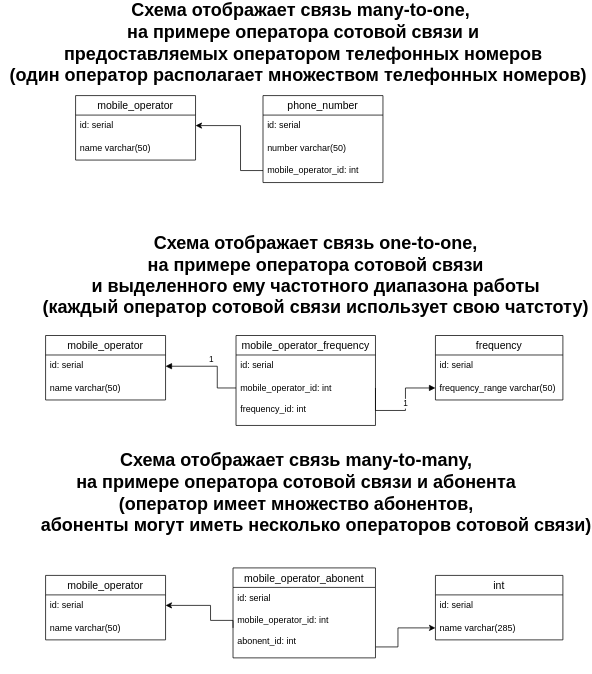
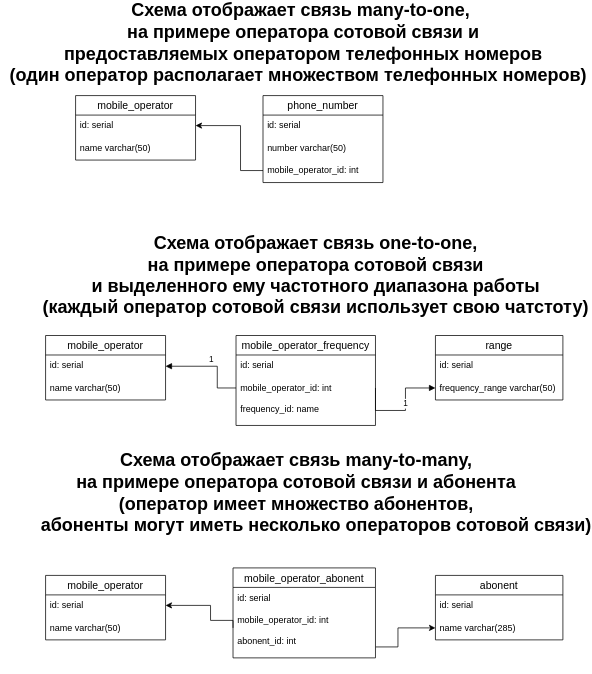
(499, 346) -> (499, 346)
(291, 388) -> (291, 388)
(499, 586) -> (499, 586)
